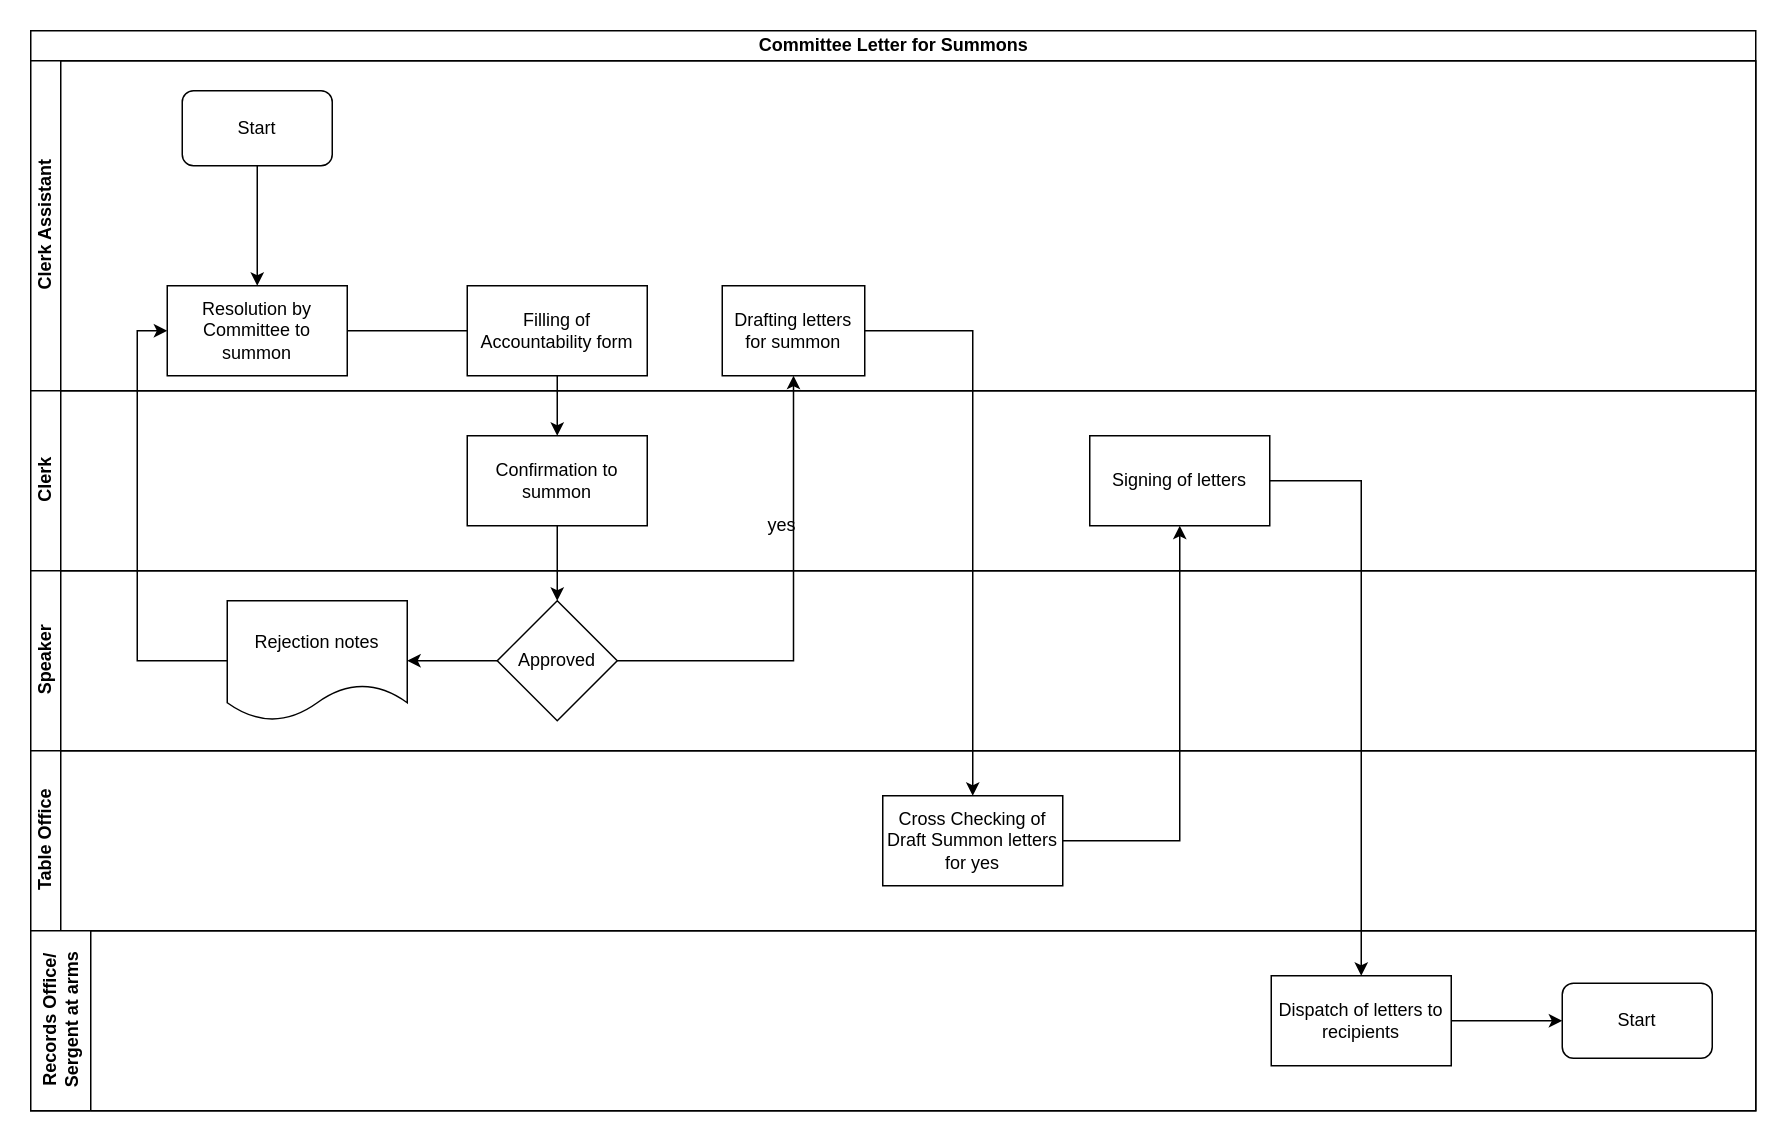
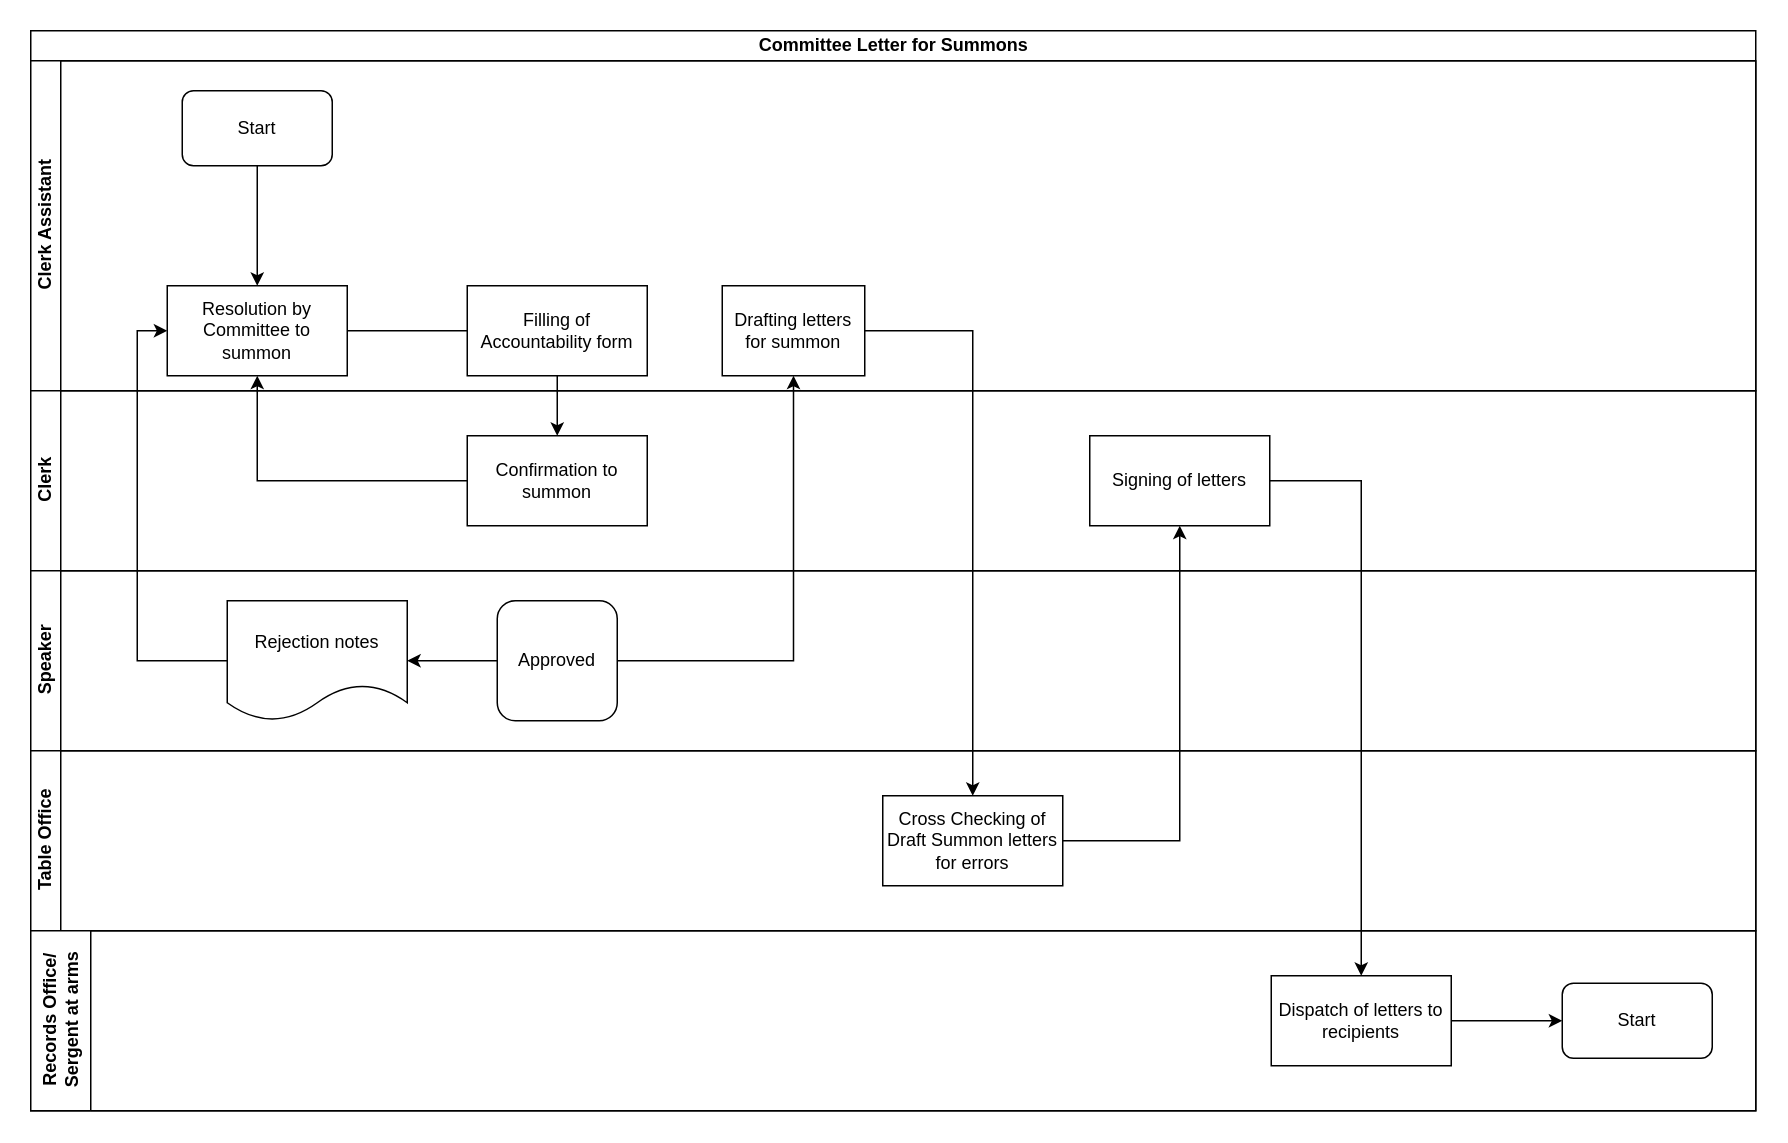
(782, 526) -> none
(557, 558) -> (315, 481)
(557, 661) -> (557, 661)
(973, 841) -> (973, 841)
